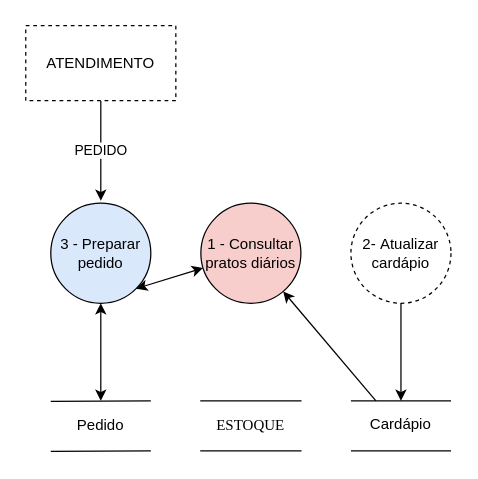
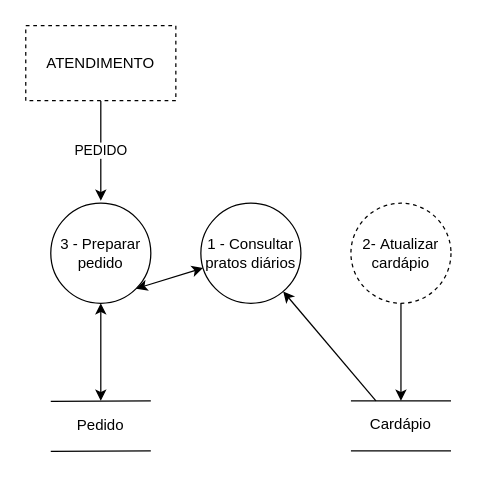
(101, 253) -> (101, 253)
(251, 253) -> (251, 253)
(251, 426) -> none
